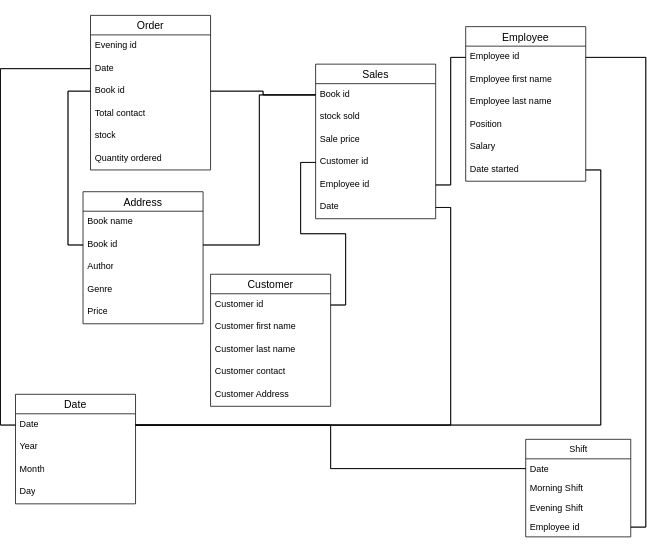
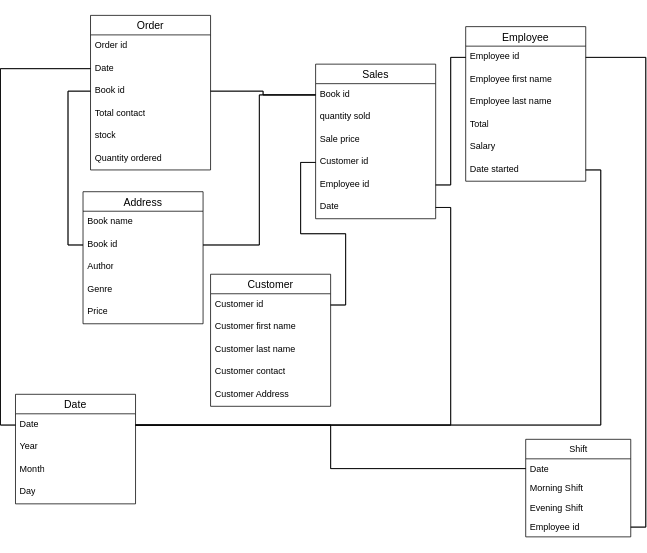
(117, 46) -> (113, 46)
(343, 117) -> (349, 117)
(488, 124) -> (481, 124)
